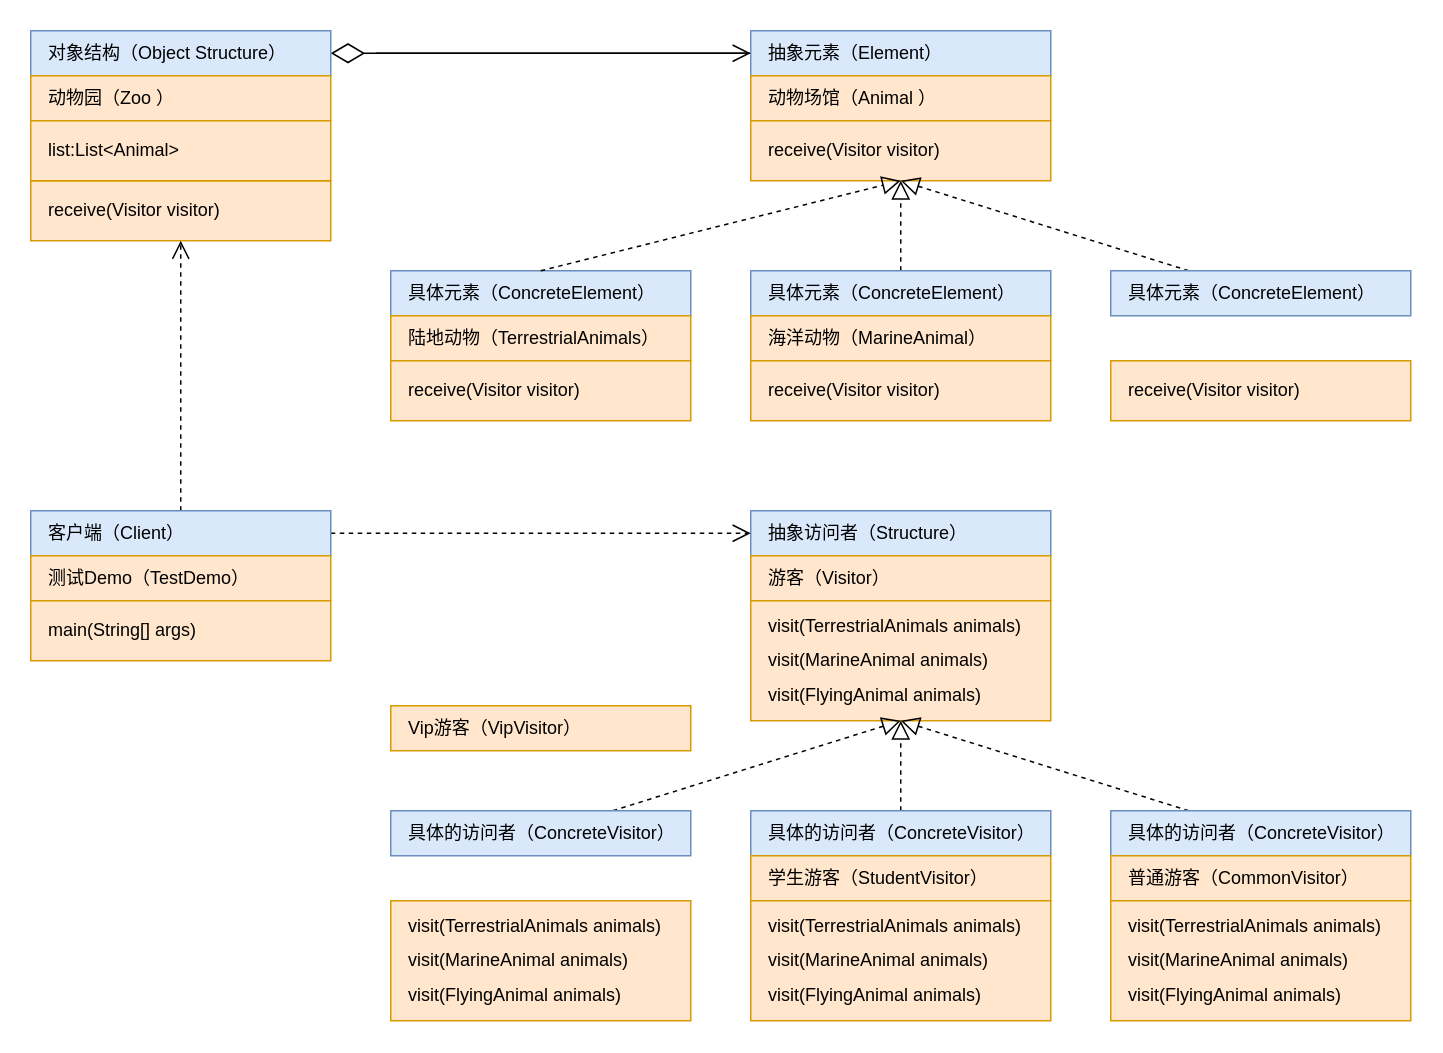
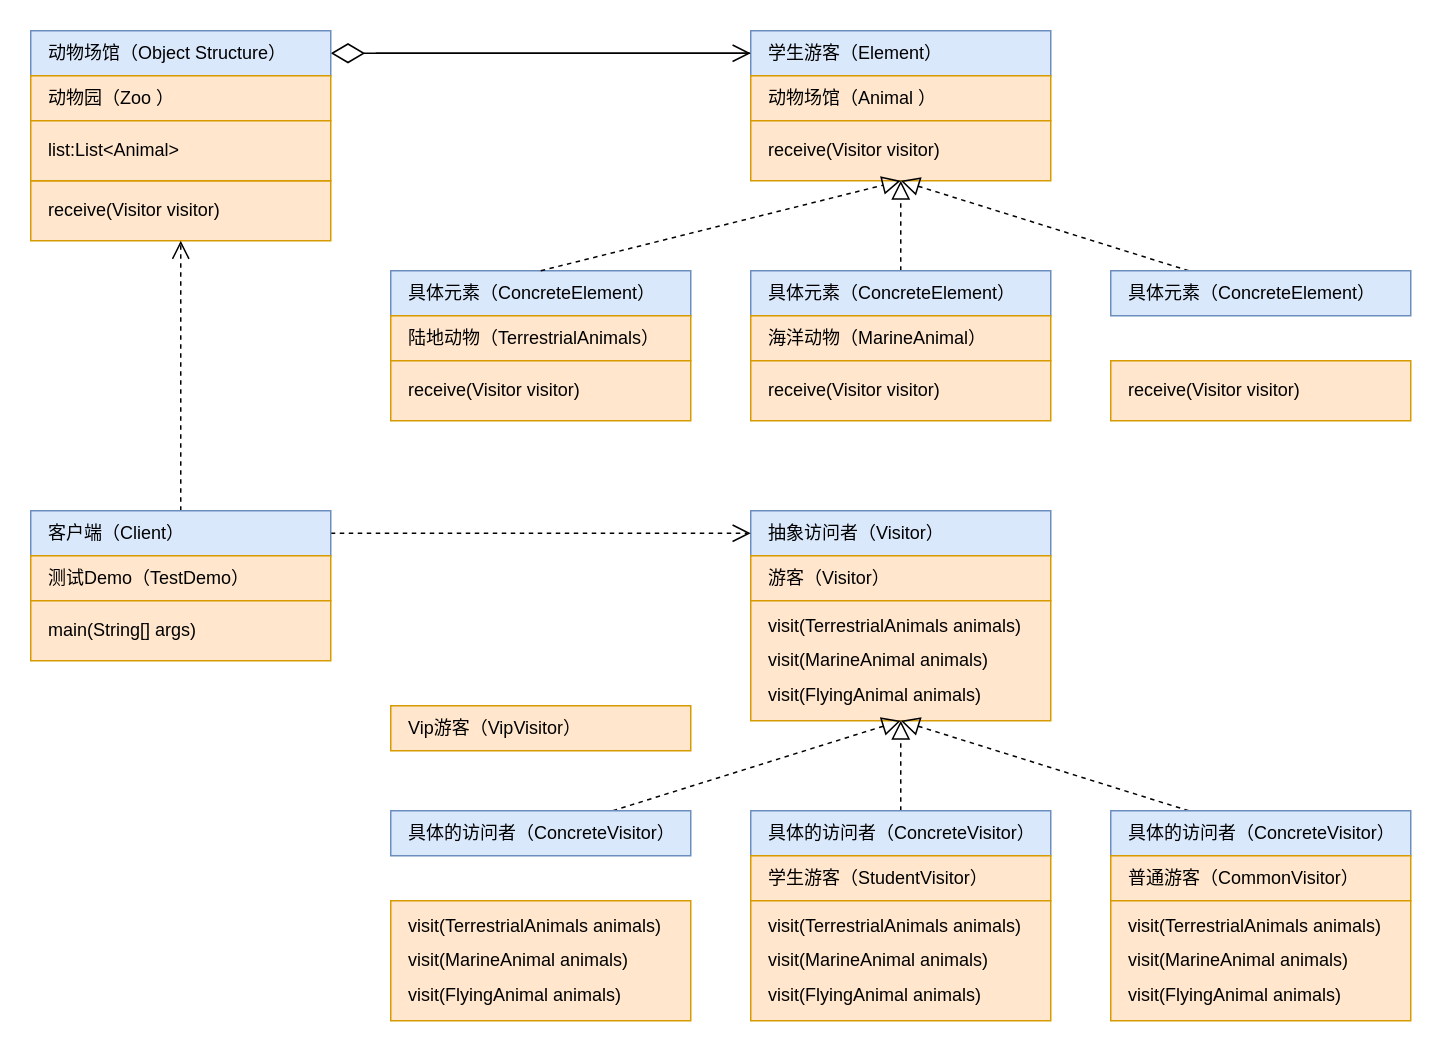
(181, 53) -> (181, 53)
(856, 53) -> (856, 53)
(877, 533) -> (862, 533)
